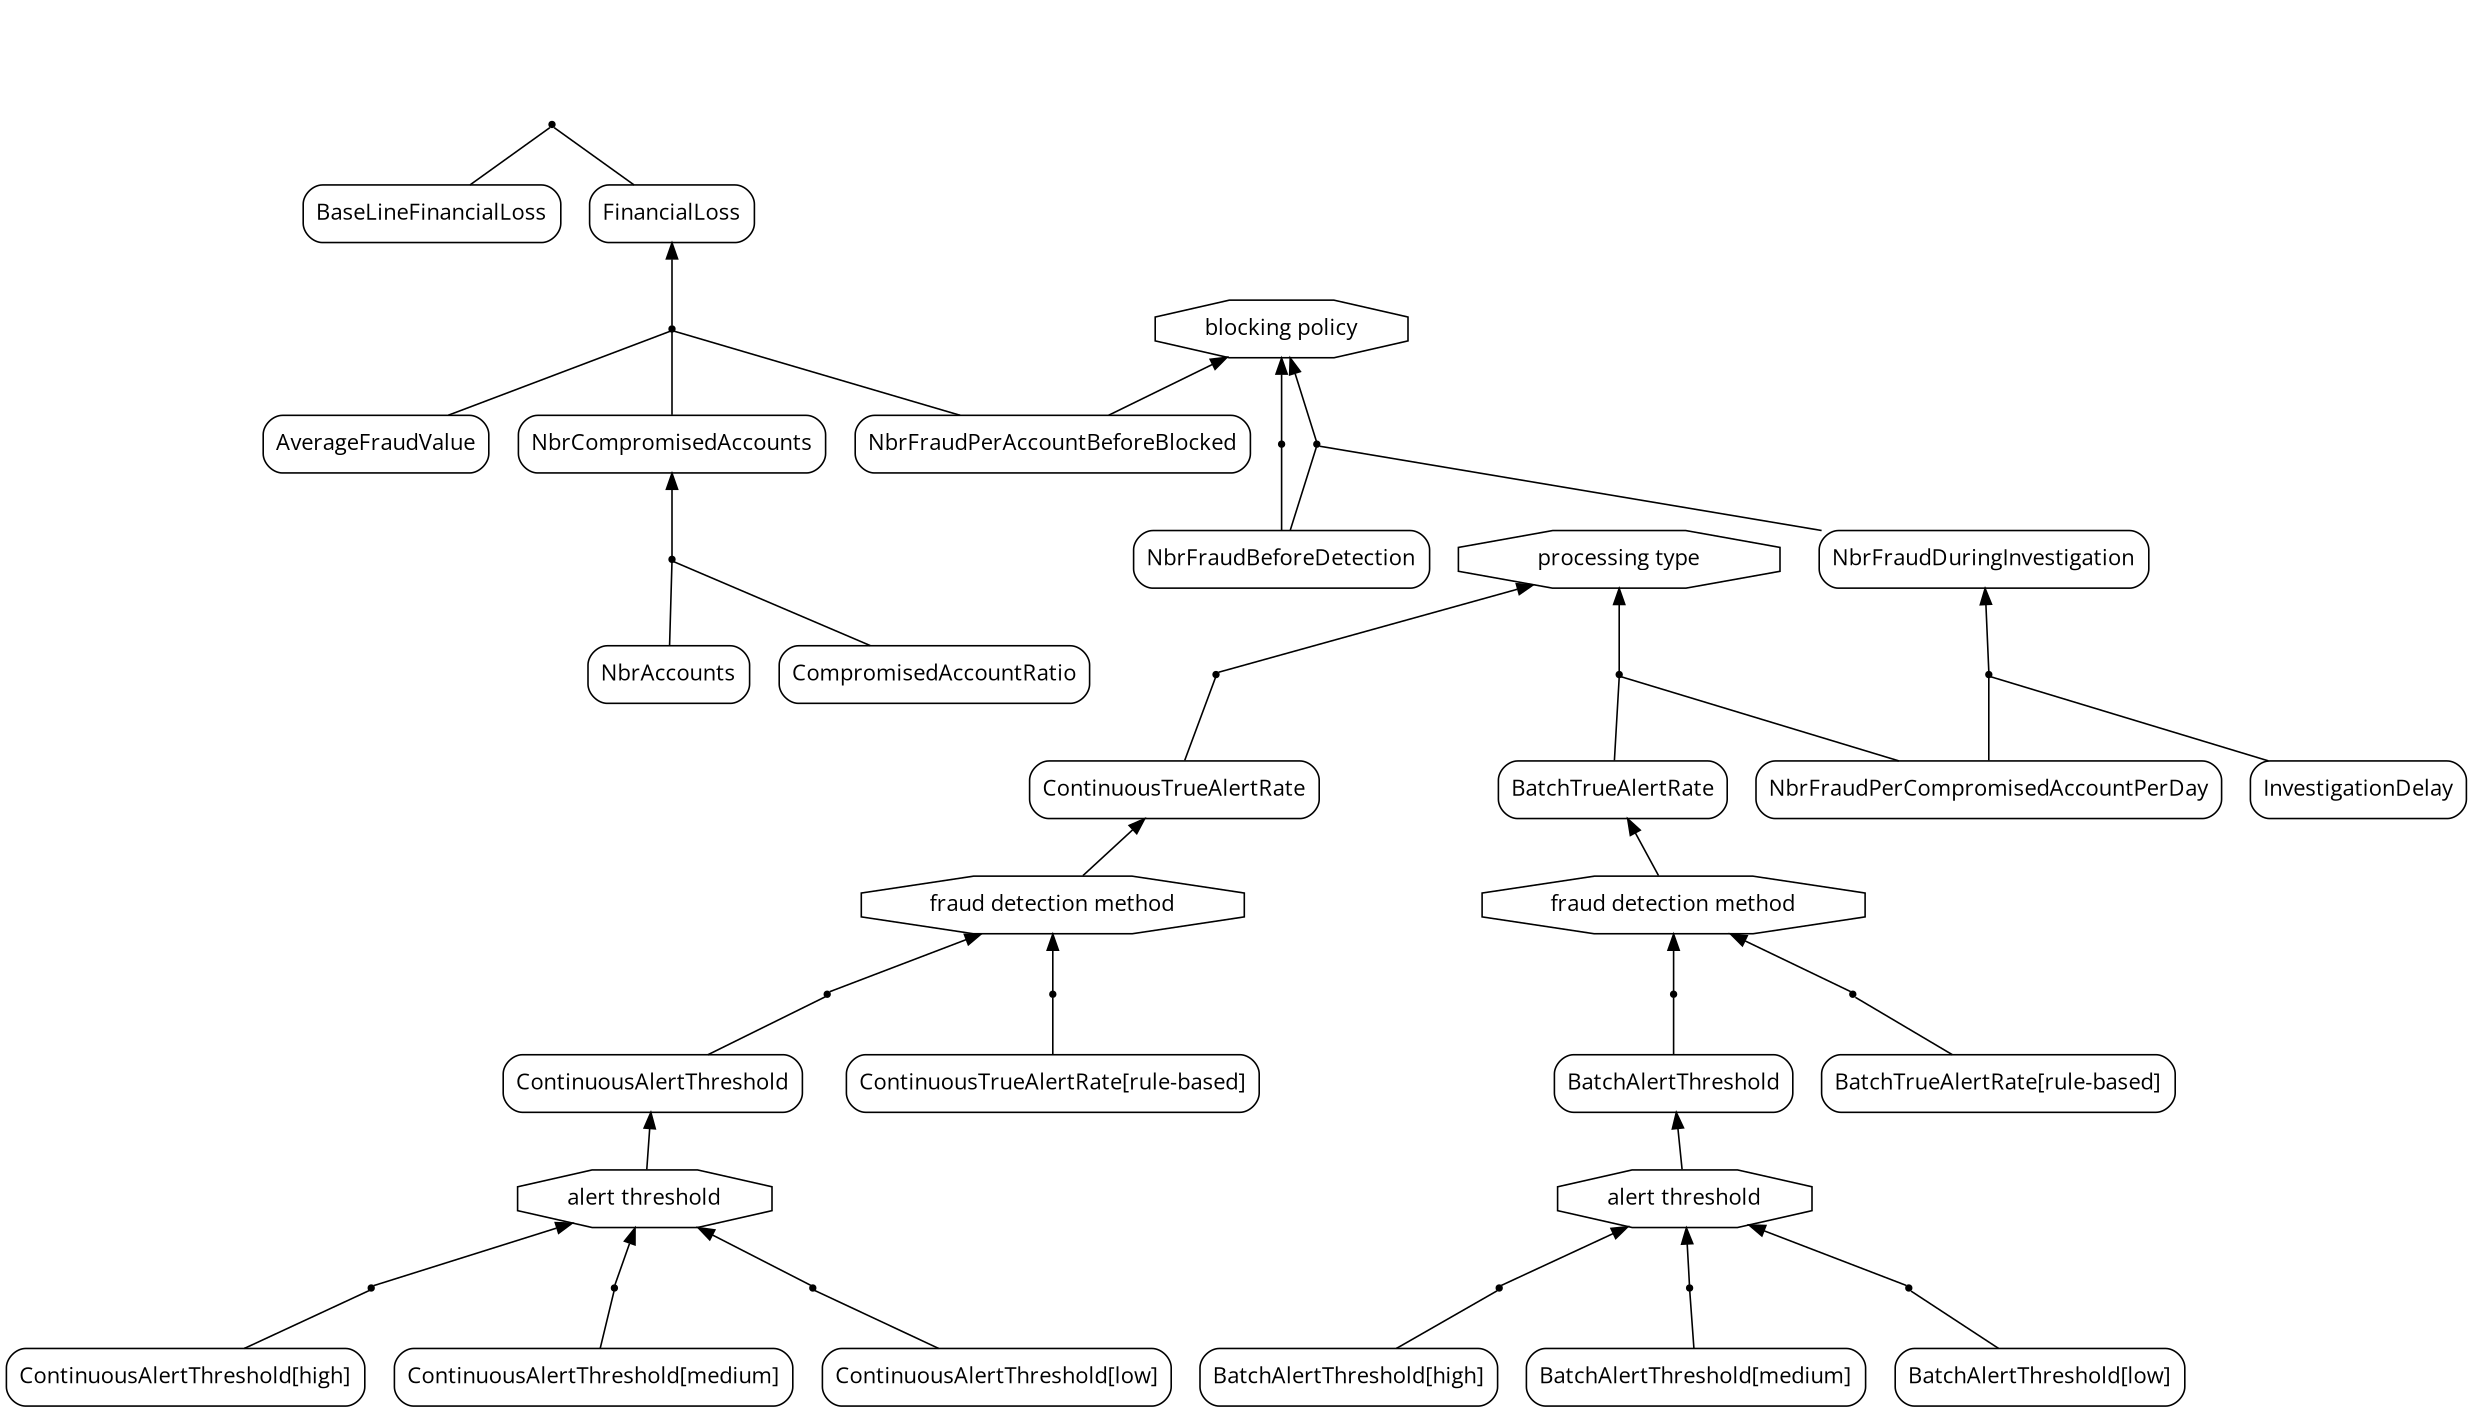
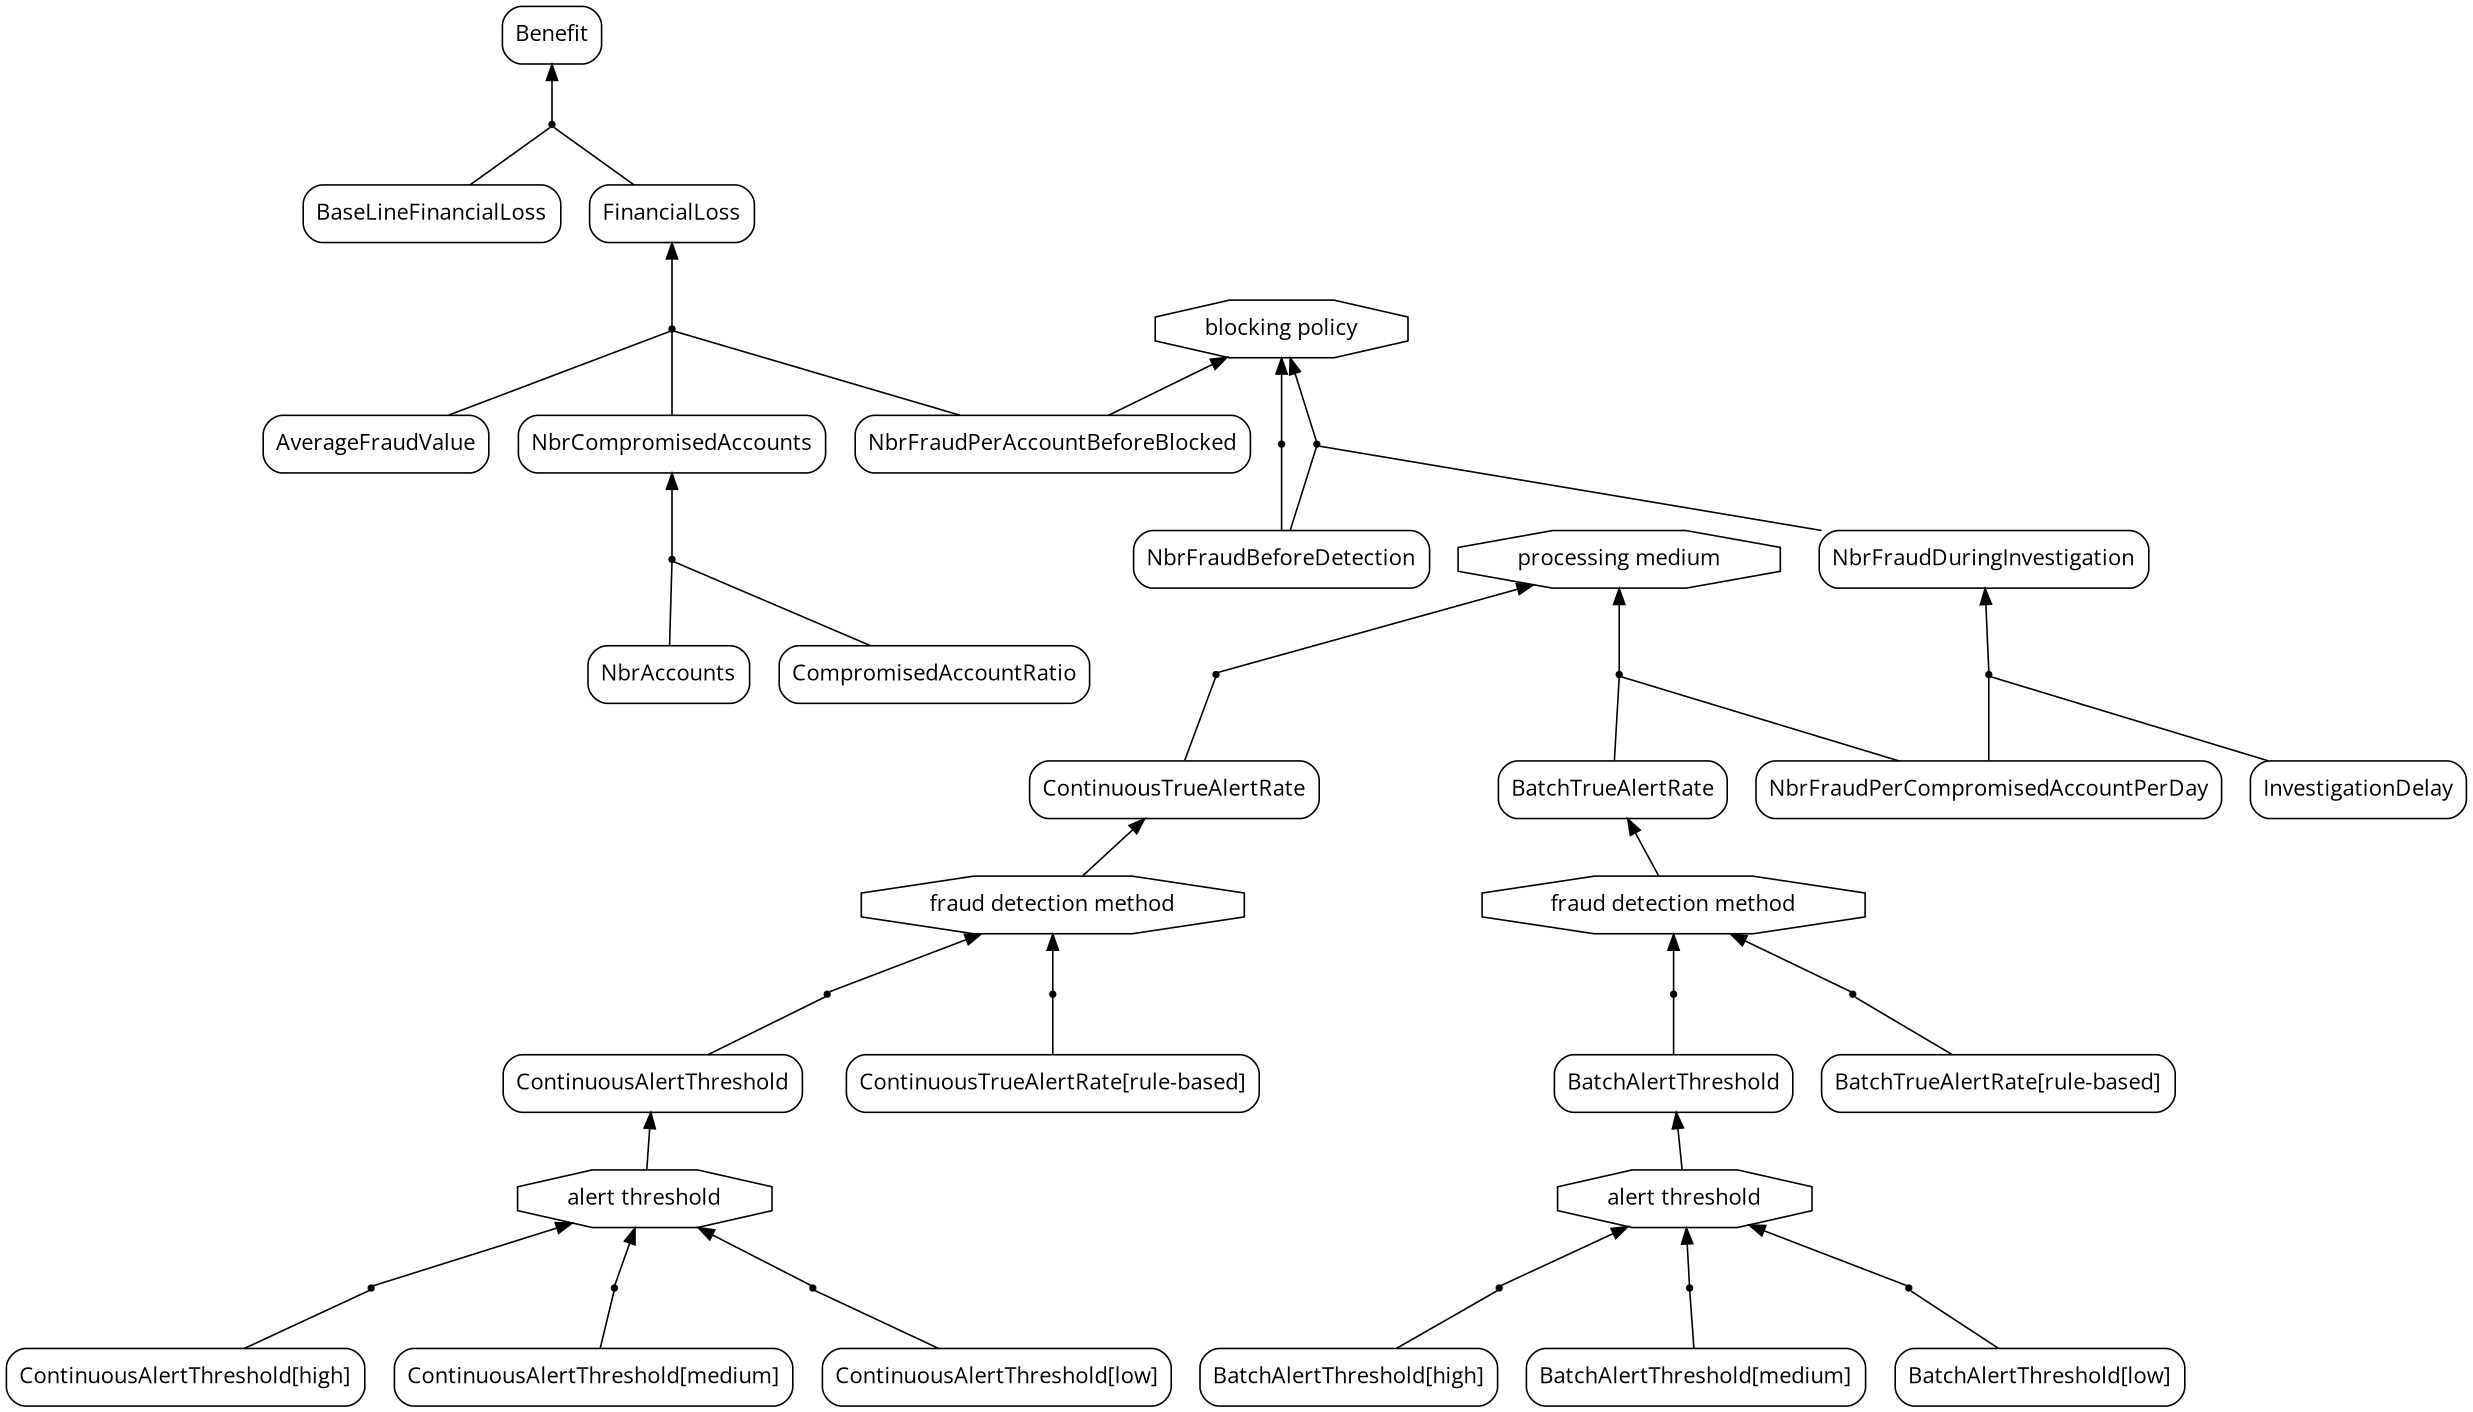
none -> (552, 35)
(1619, 559) -> (1619, 559)
